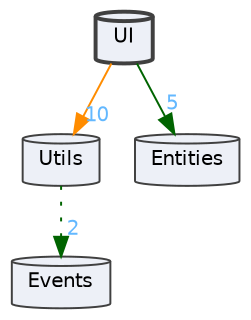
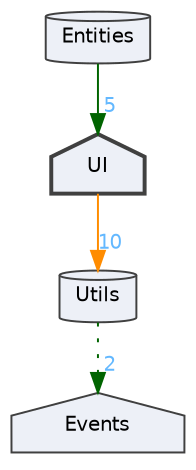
(124, 38) -> (98, 167)
(151, 90) -> (98, 89)
(61, 282) -> (98, 426)
